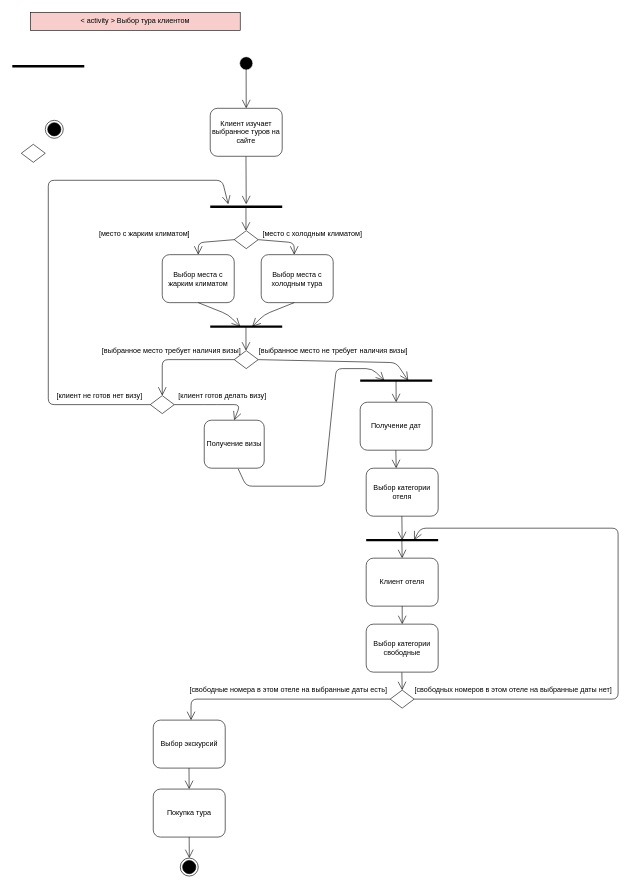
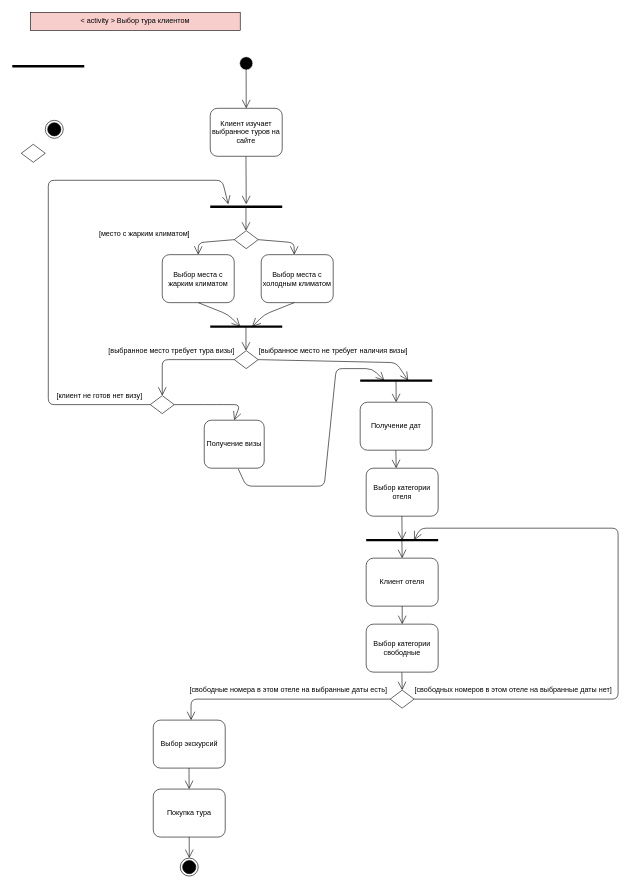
(312, 234) -> none
(297, 279) -> (297, 279)
(172, 351) -> (172, 351)
(222, 396) -> none
